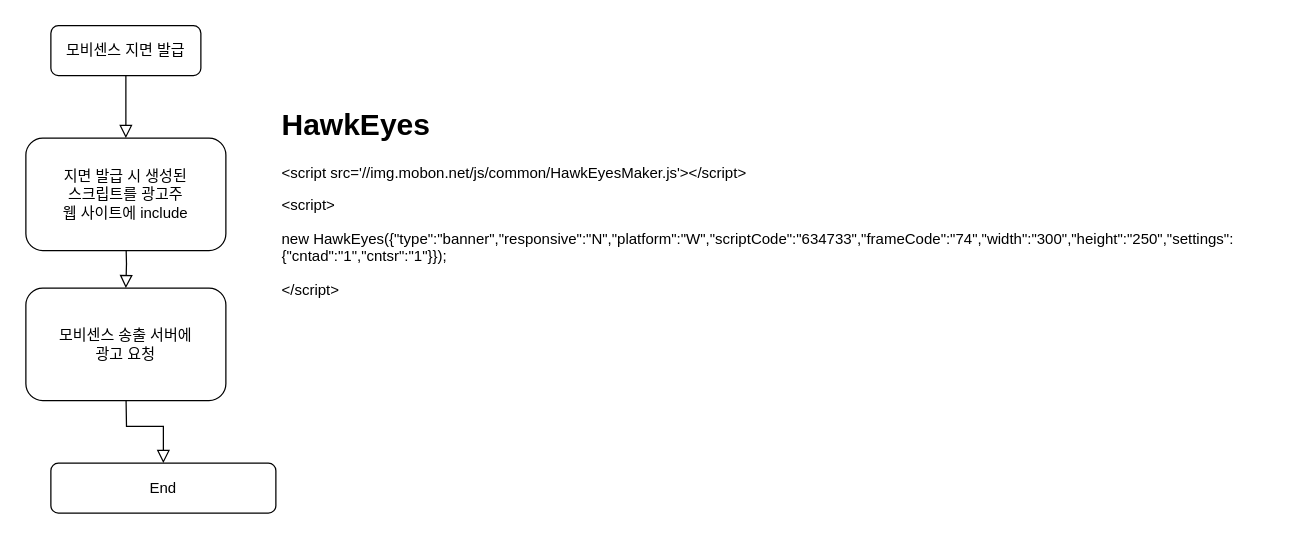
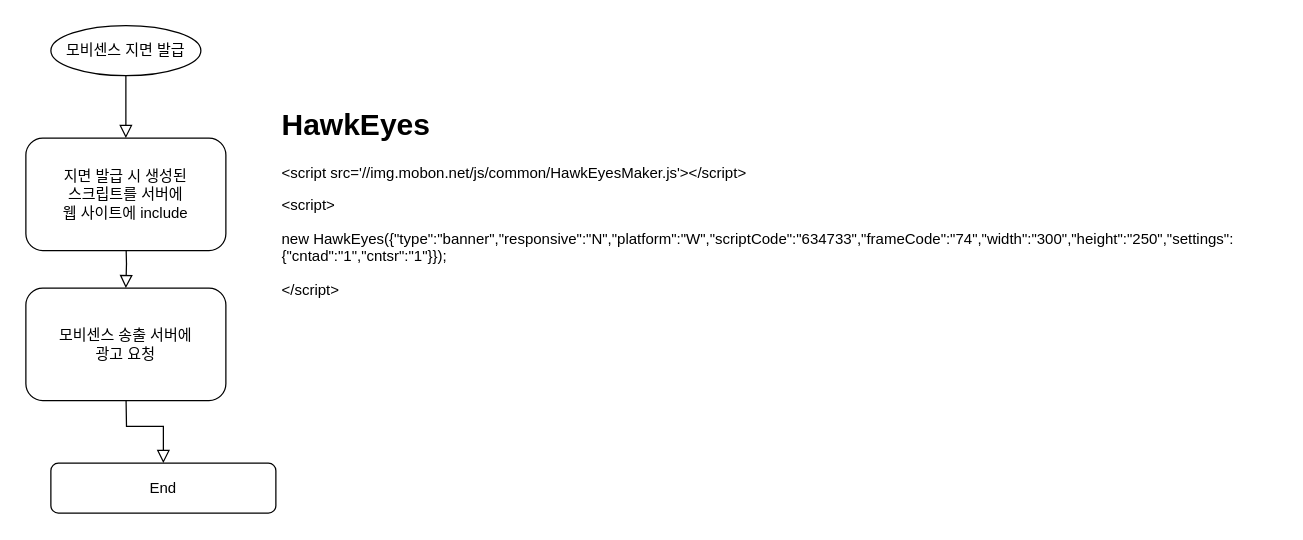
(126, 51) -> (126, 51)
(126, 194) -> (126, 194)
